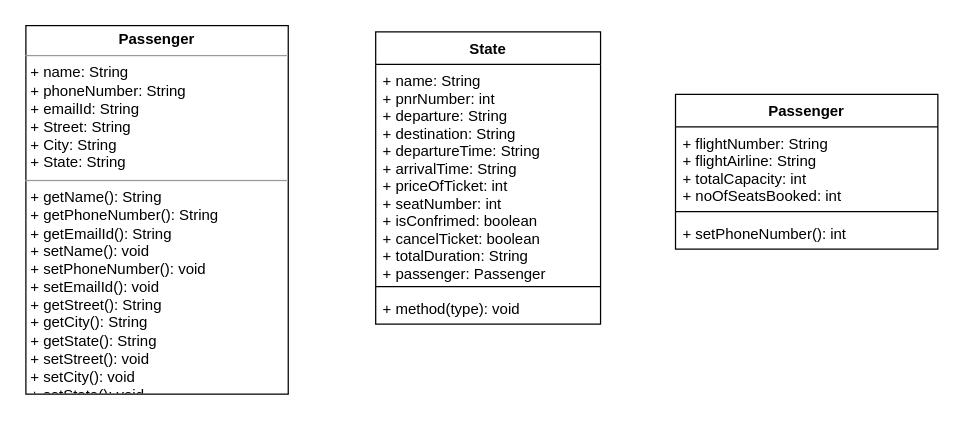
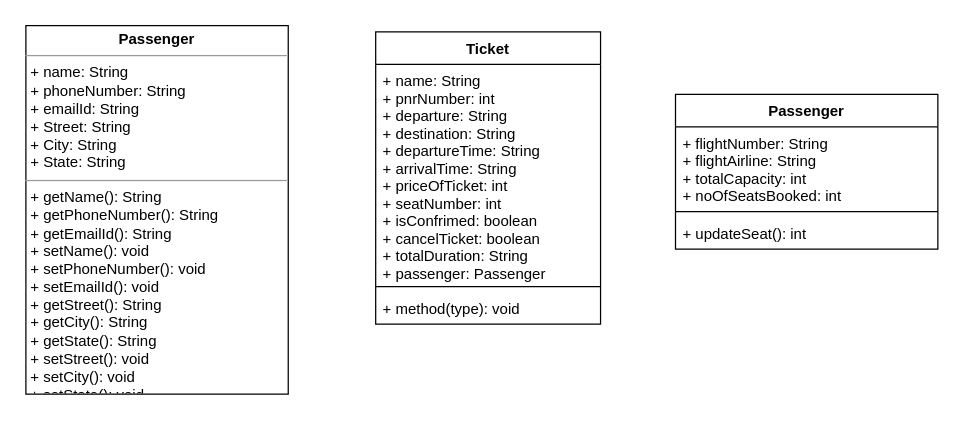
(488, 49) -> (488, 49)
(771, 234) -> (755, 234)
